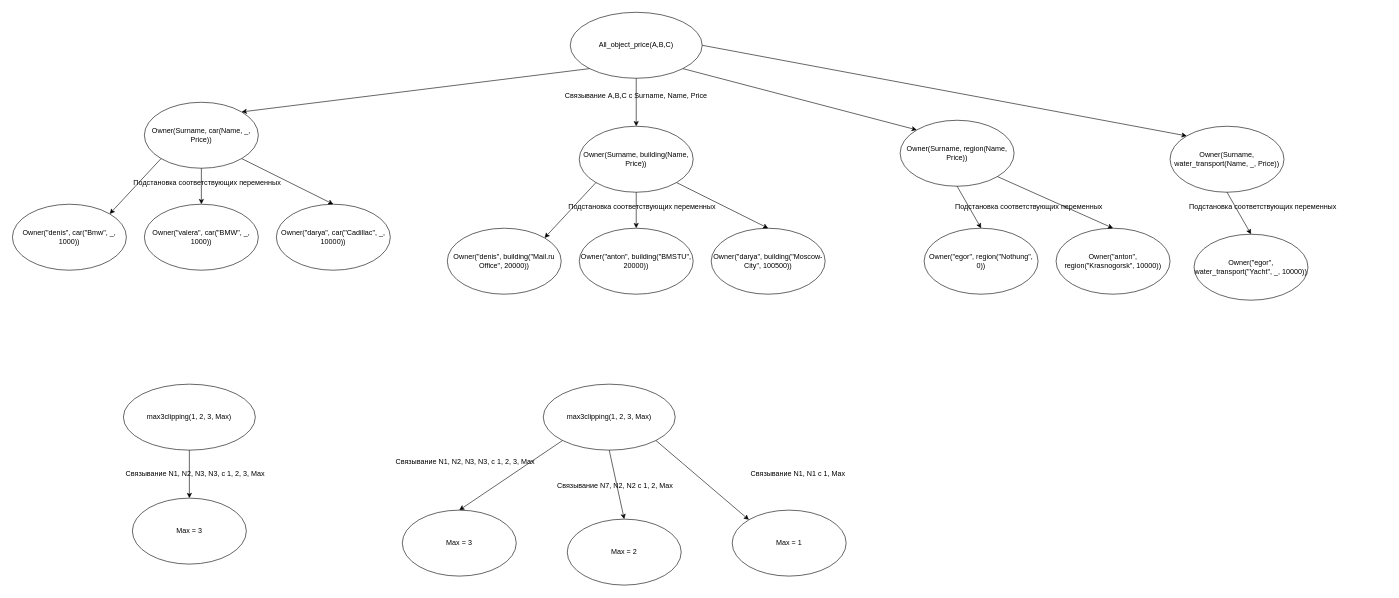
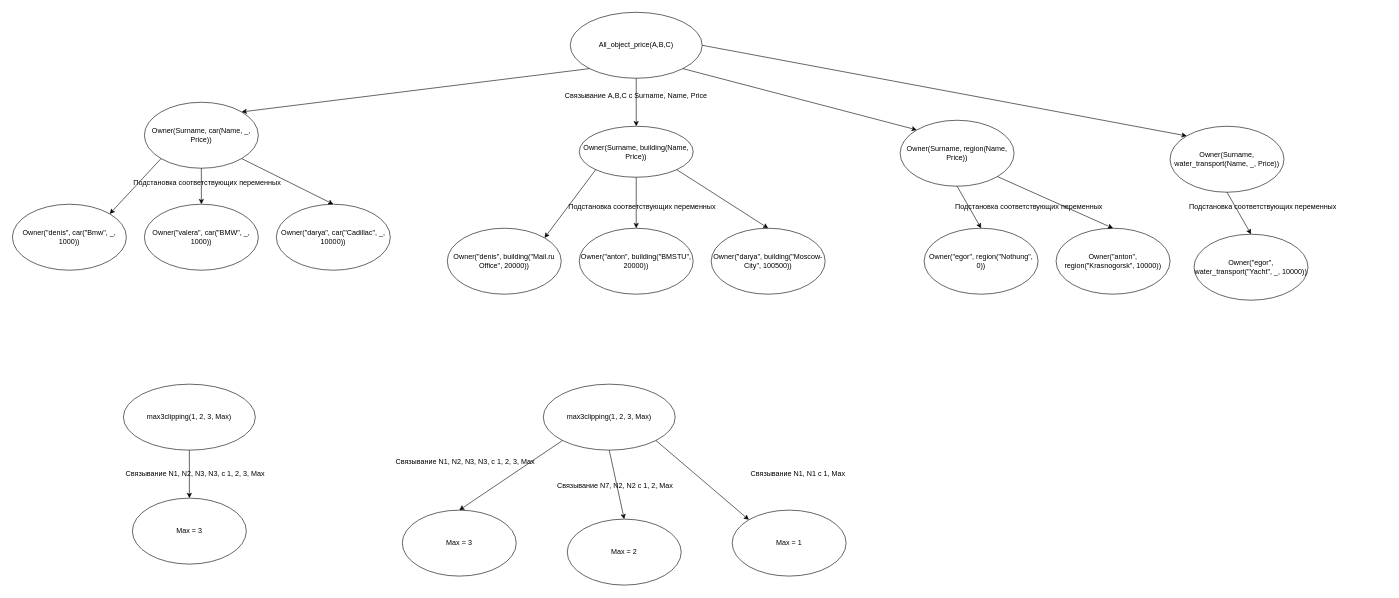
(636, 159) -> (636, 152)
